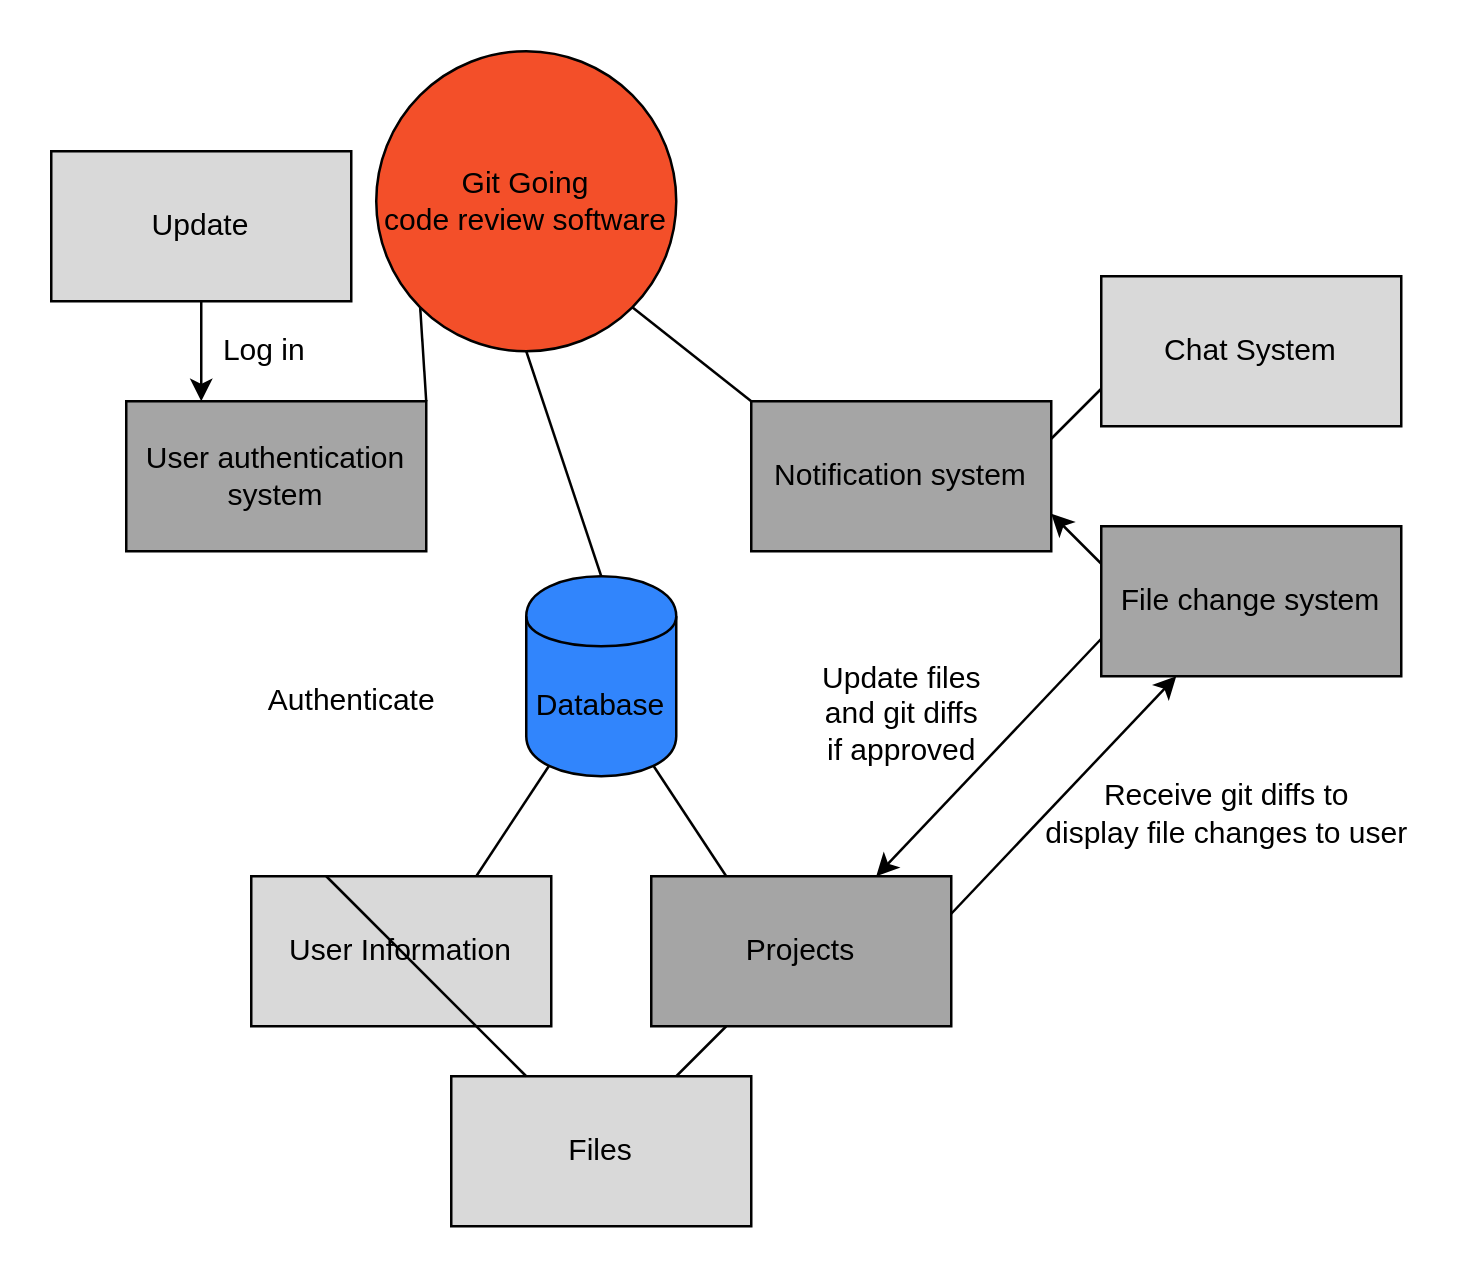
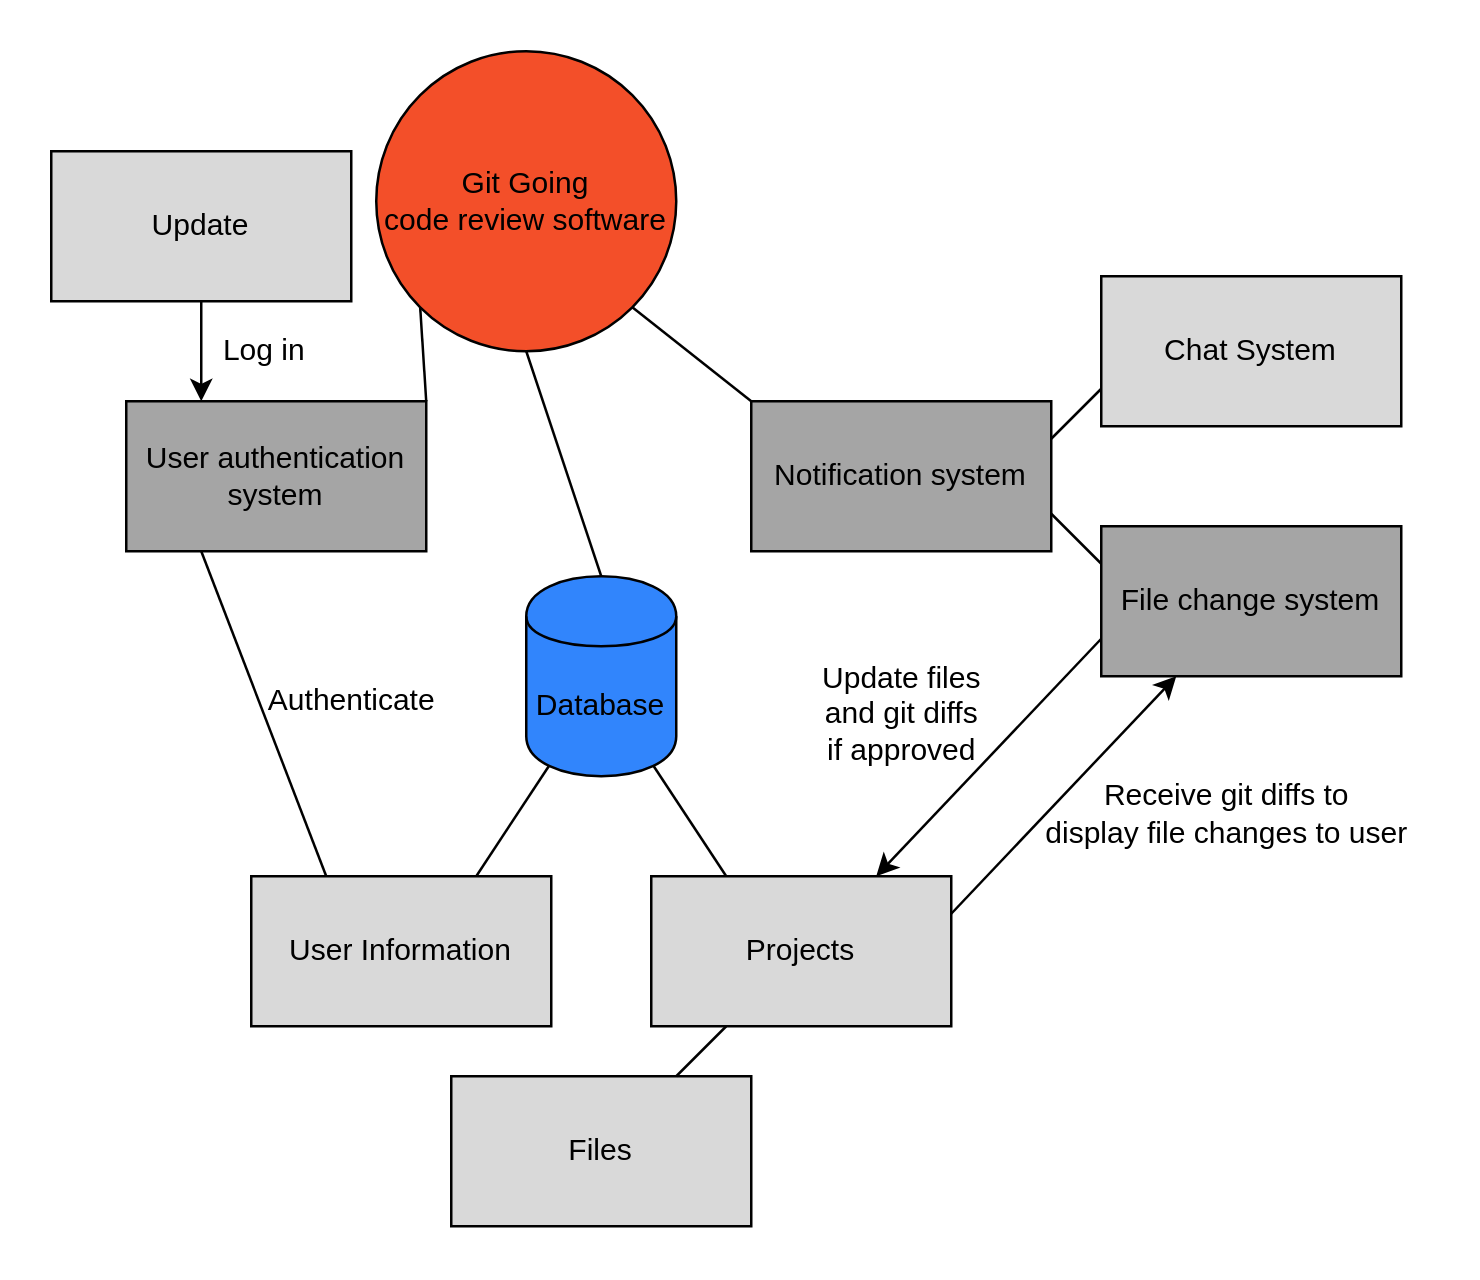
(1063, 526) -> (1058, 521)
(801, 951) -> (801, 951)
(426, 976) -> (264, 714)
